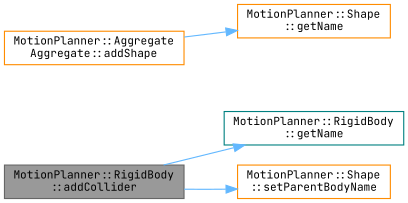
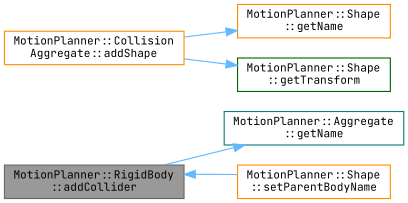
(94, 48) -> (94, 48)
none -> (314, 75)
(314, 128) -> (314, 128)
(205, 189) -> (216, 174)
